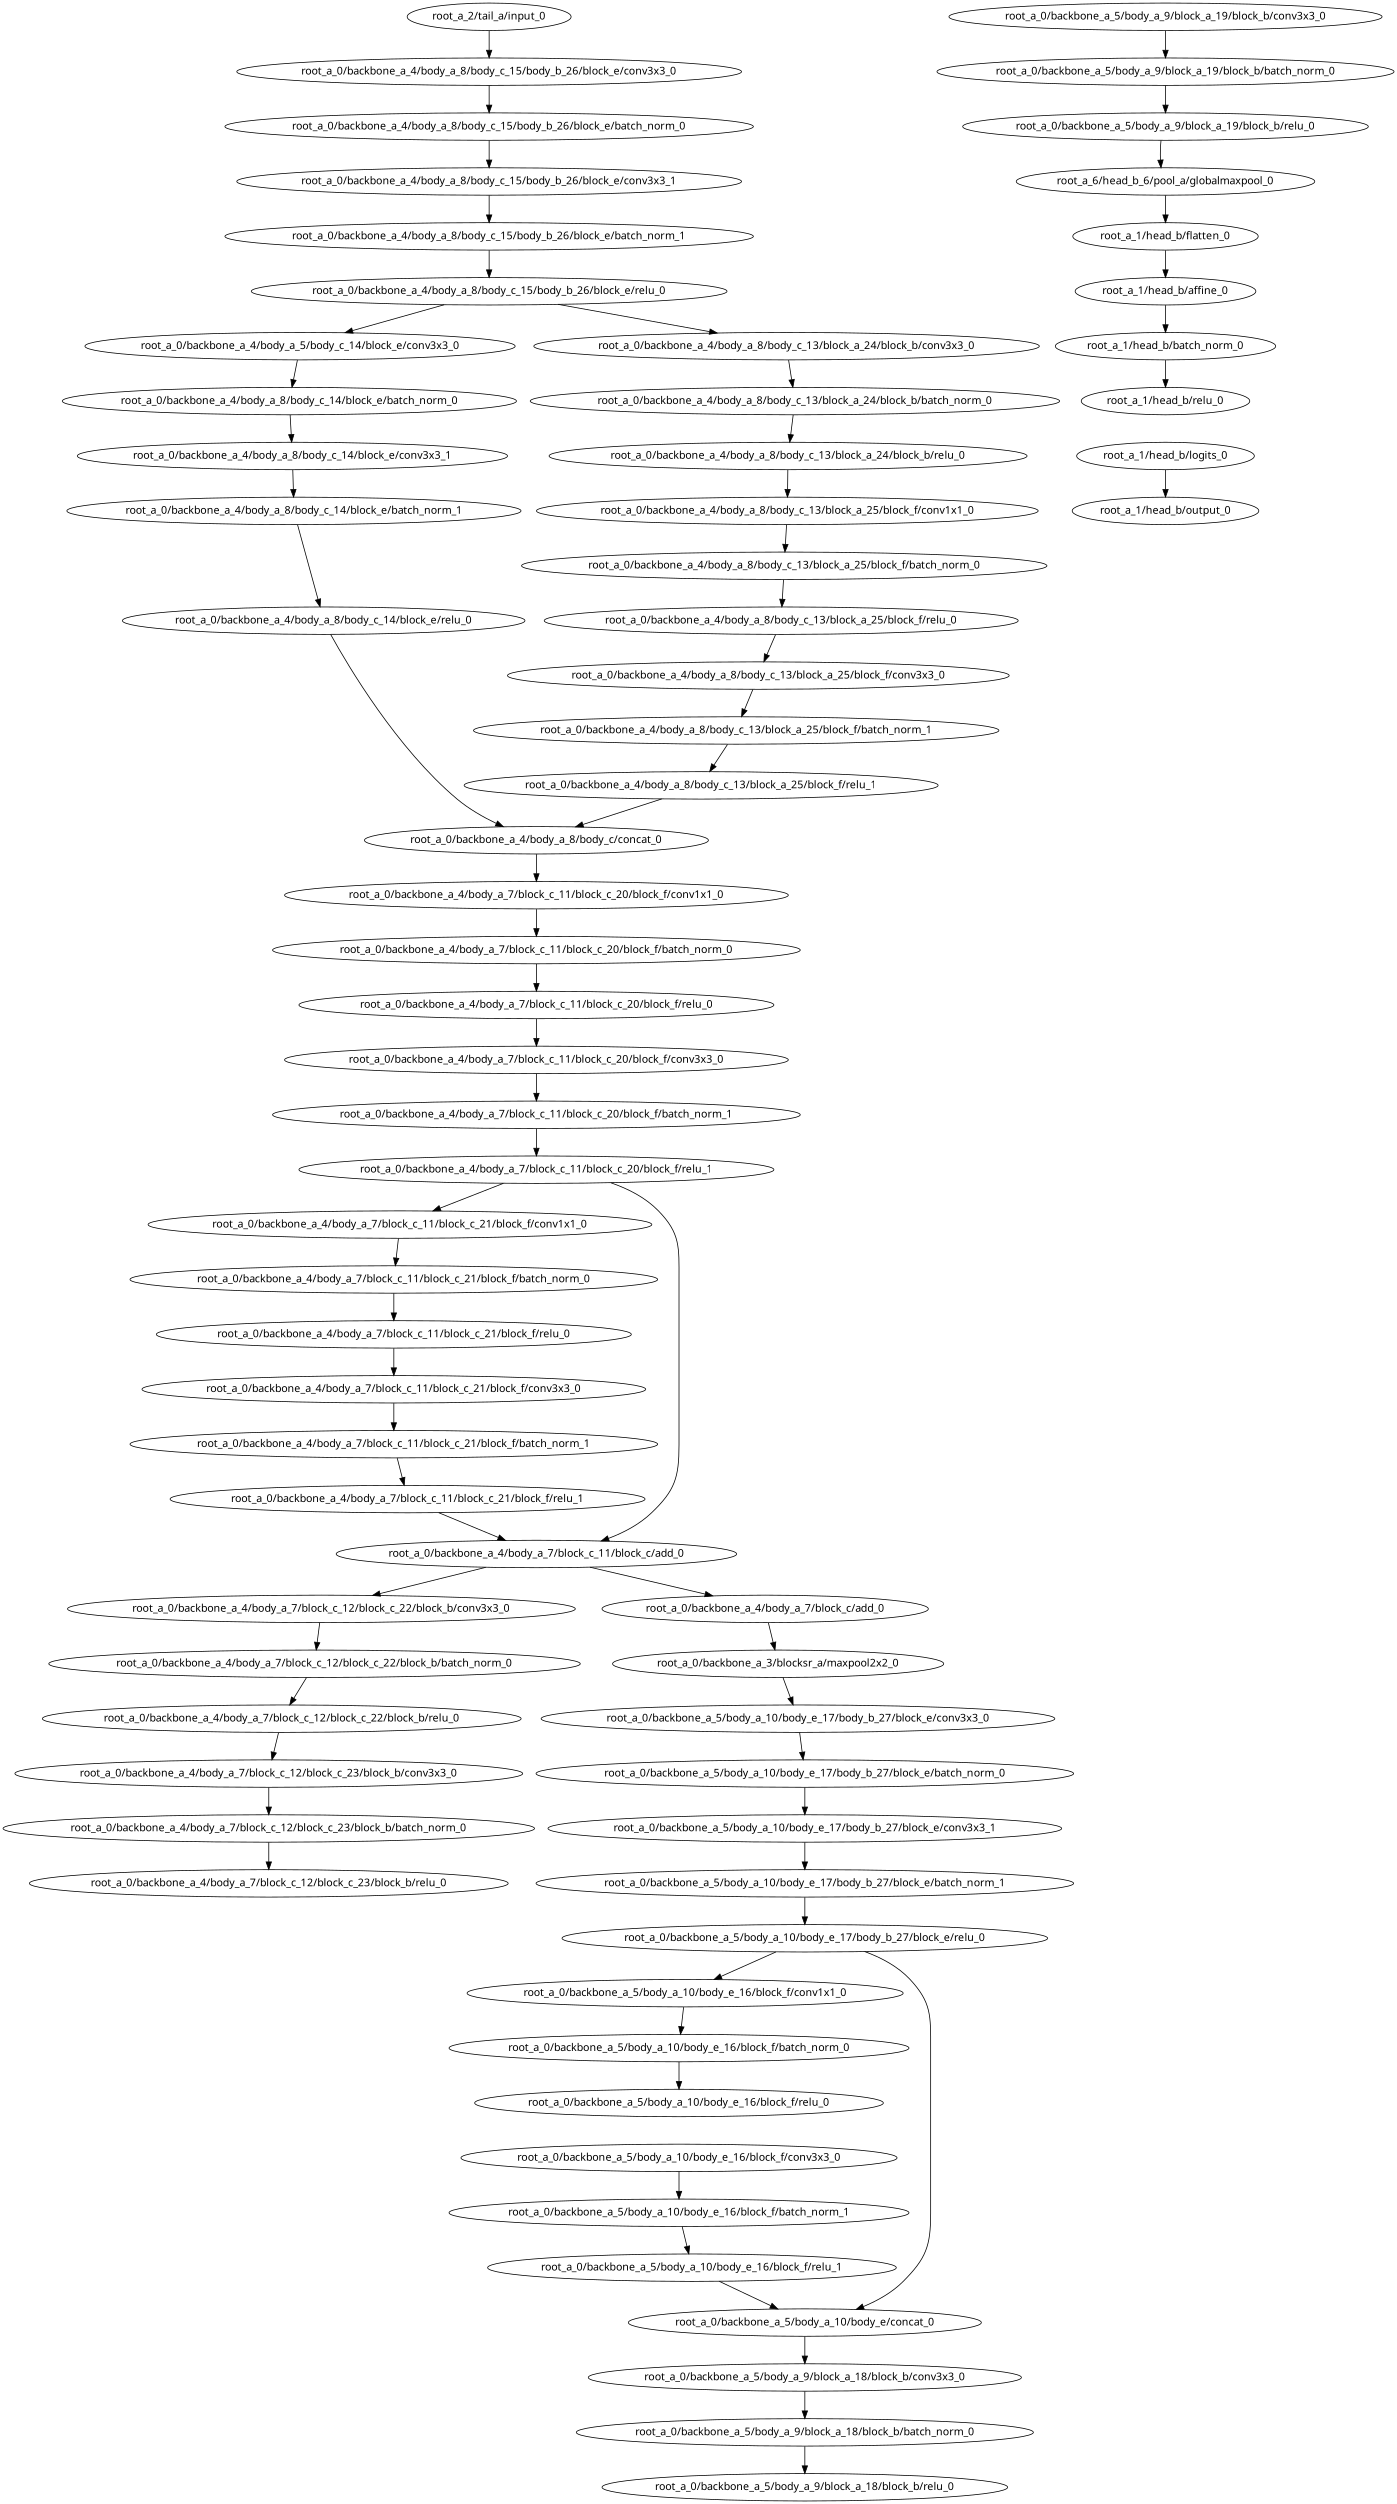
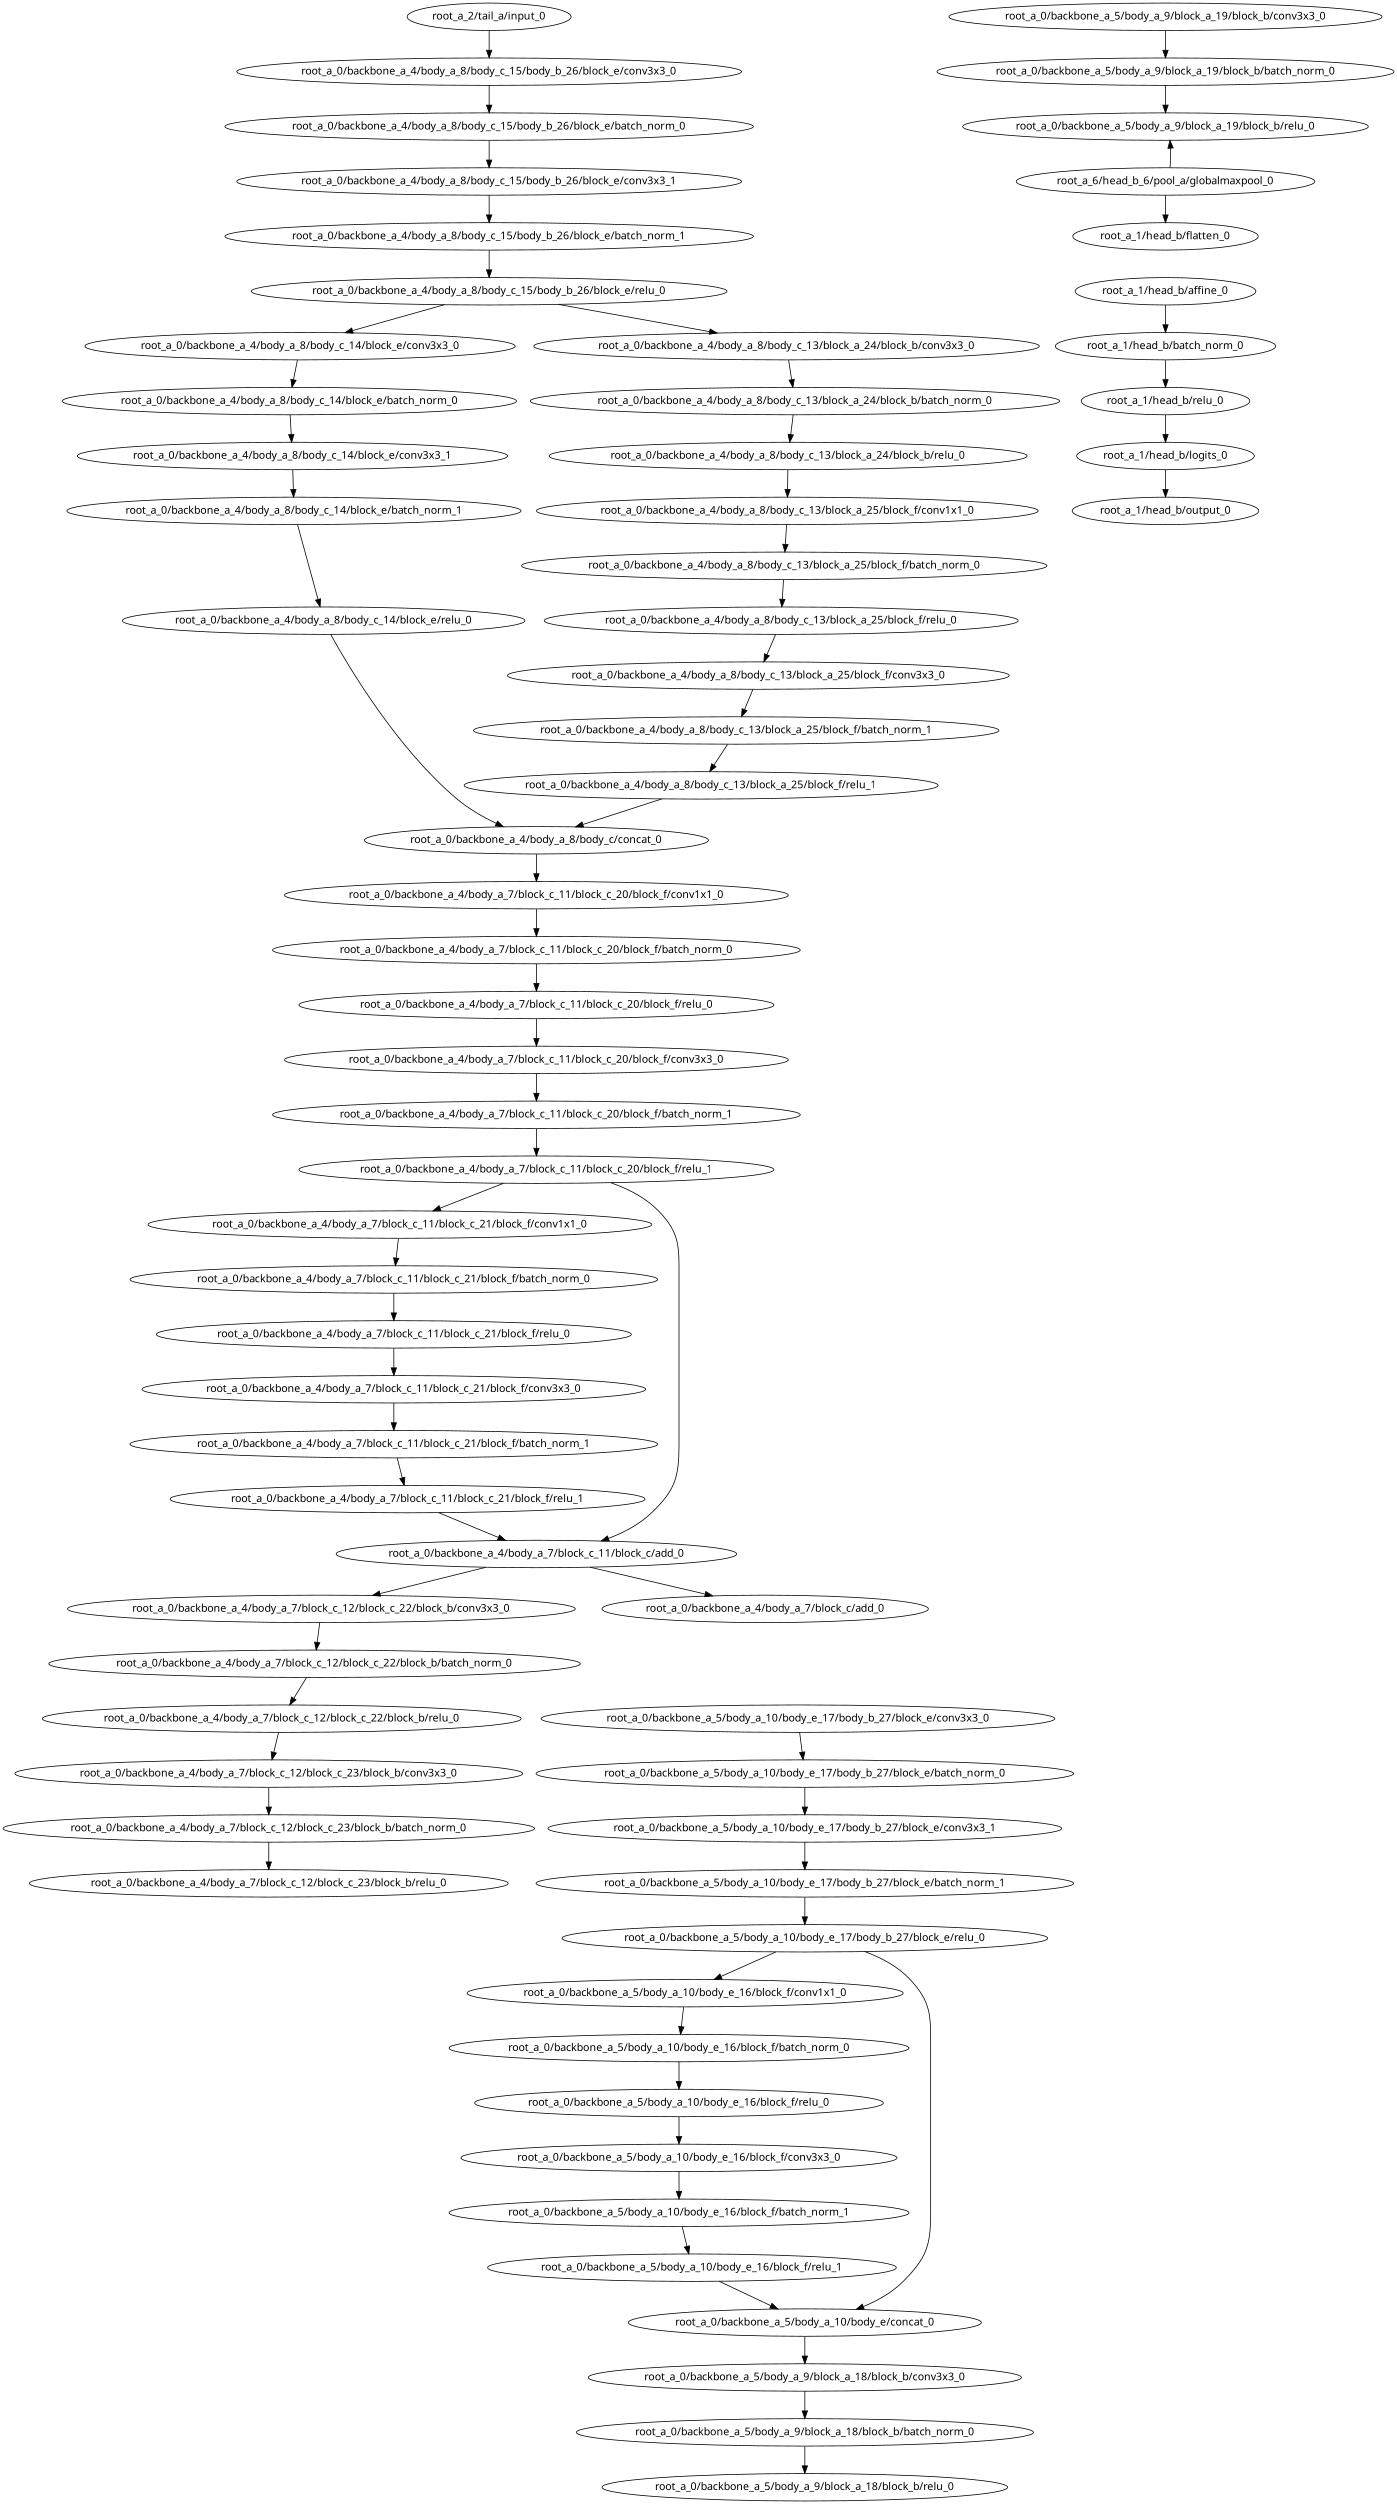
(1160, 150) -> (1171, 158)
(1165, 260) -> none
(300, 346) -> (300, 346)
none -> (1165, 425)
(778, 1664) -> none
none -> (679, 2127)
